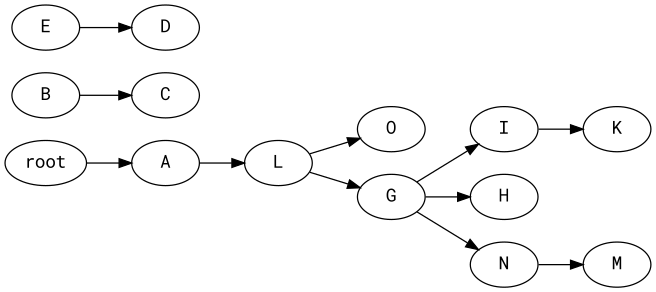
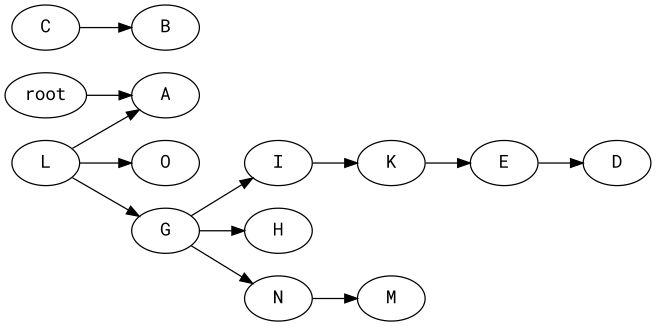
(99, 95) -> (99, 28)
(216, 163) -> (100, 132)
none -> (442, 163)
